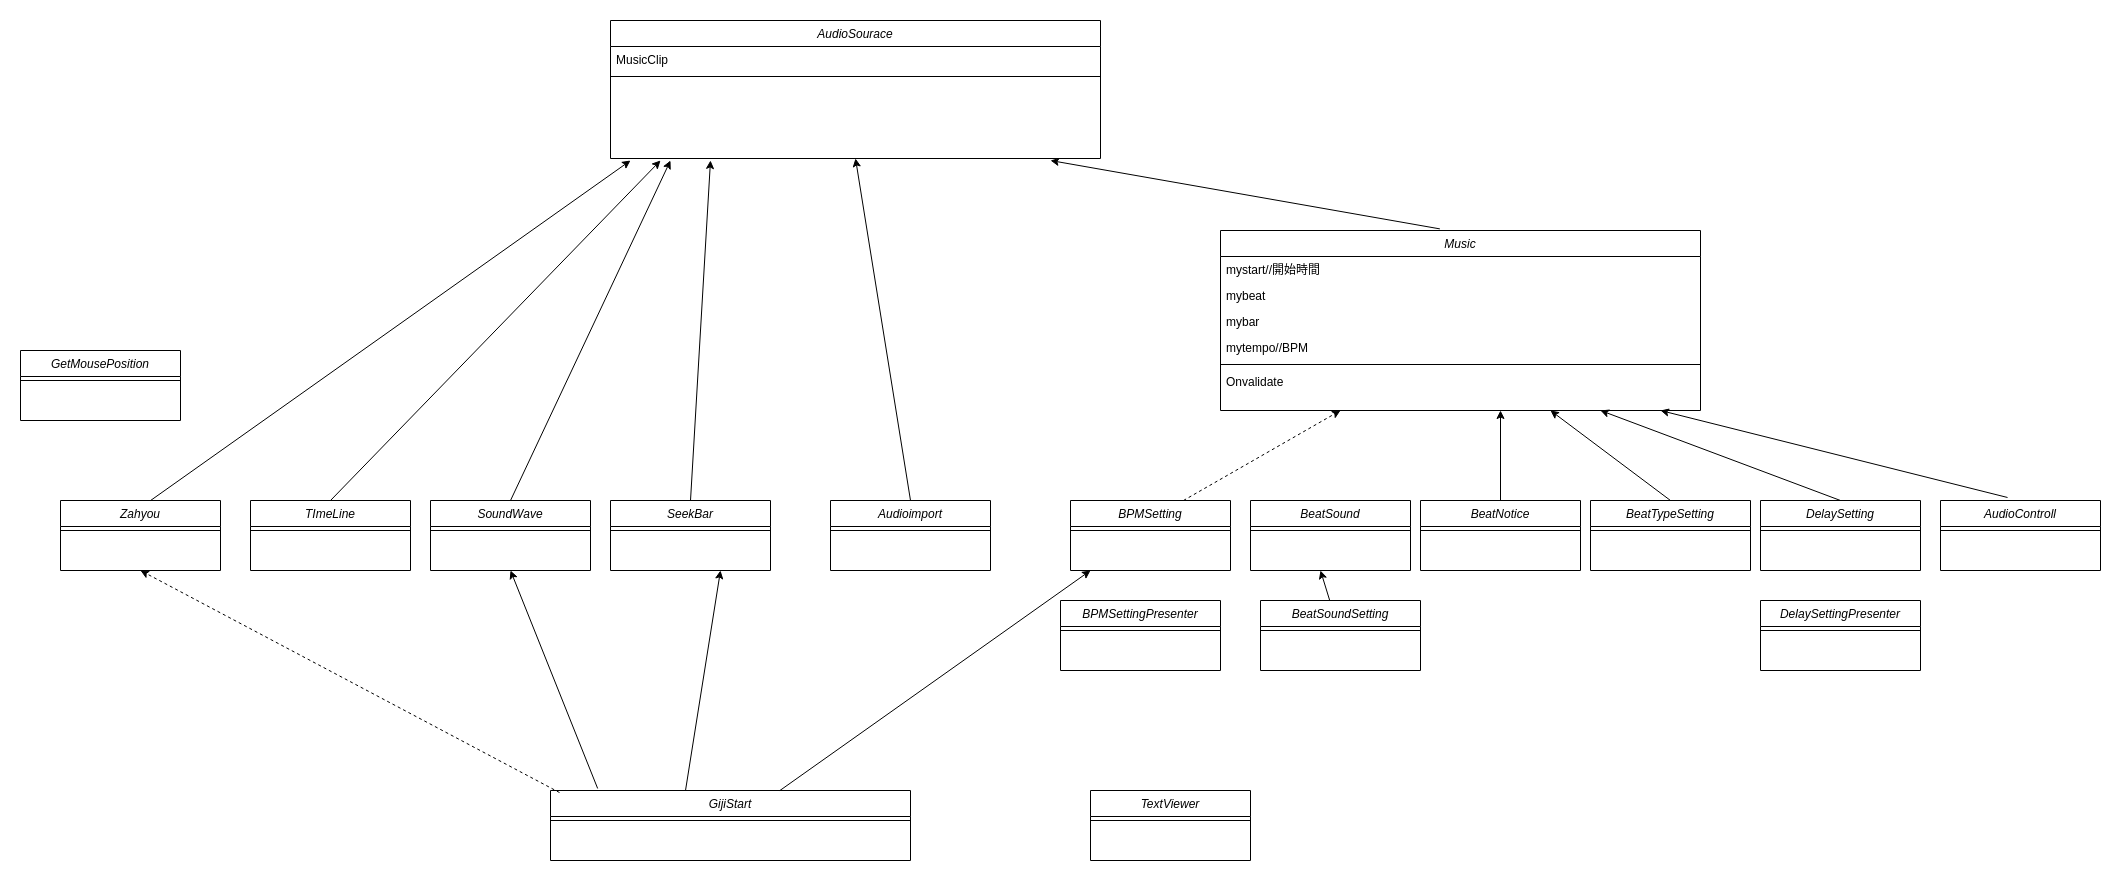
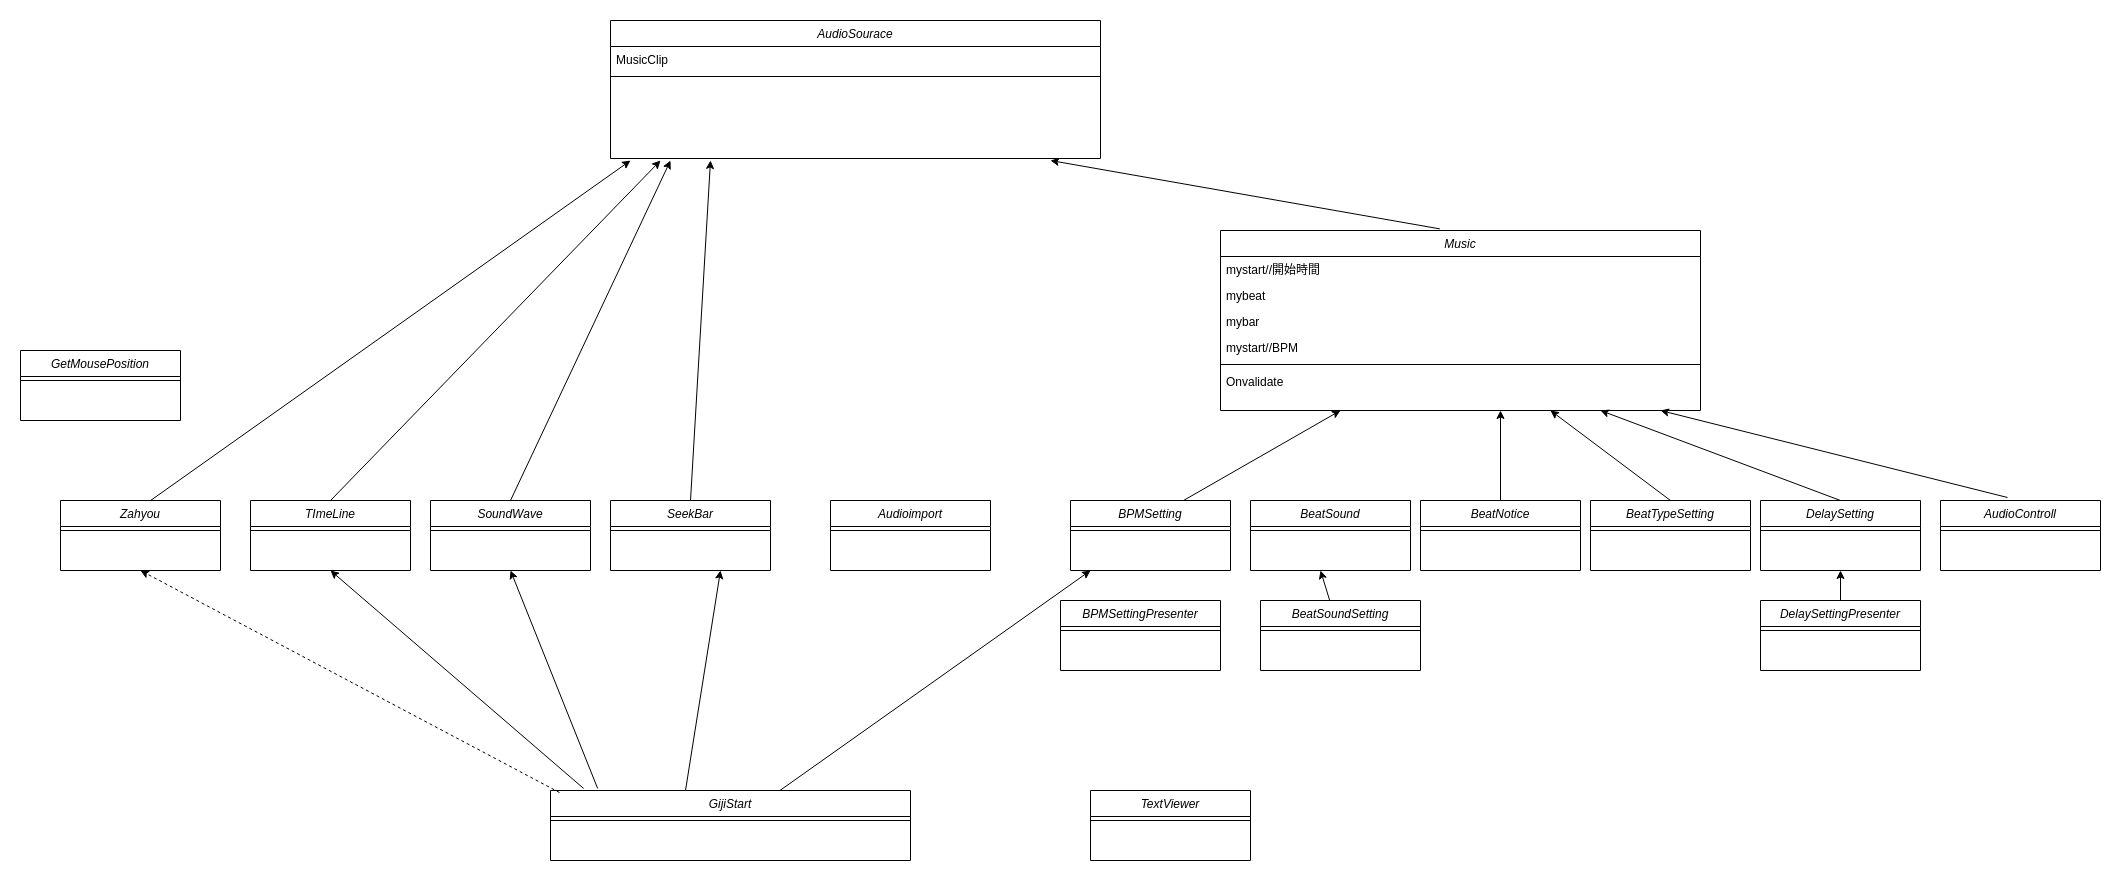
(884, 333) -> none
(1266, 348) -> (1266, 348)
(1259, 457) -> (1259, 457)
none -> (1841, 589)
none -> (460, 682)
